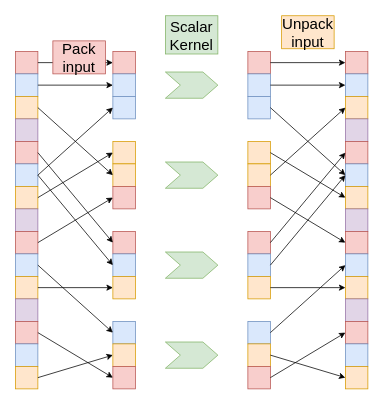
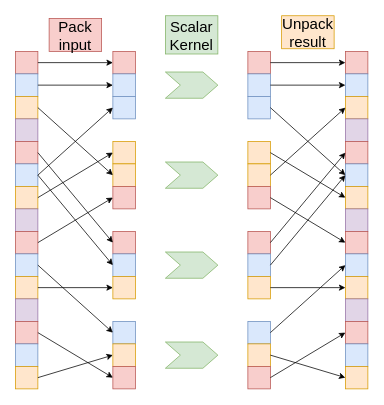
(308, 33) -> (308, 33)
(79, 57) -> (75, 35)
